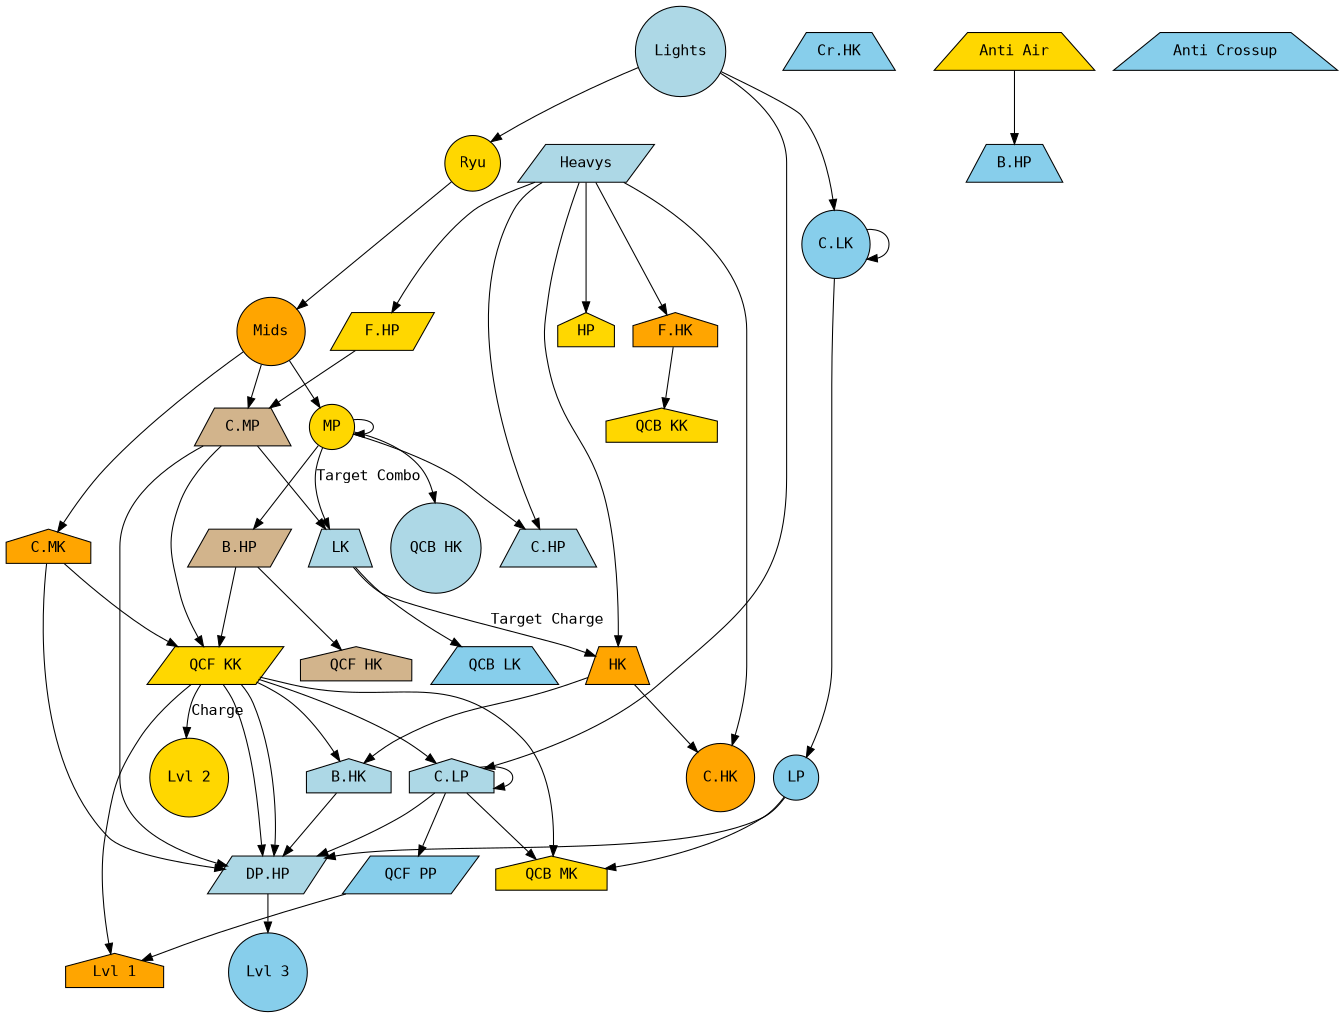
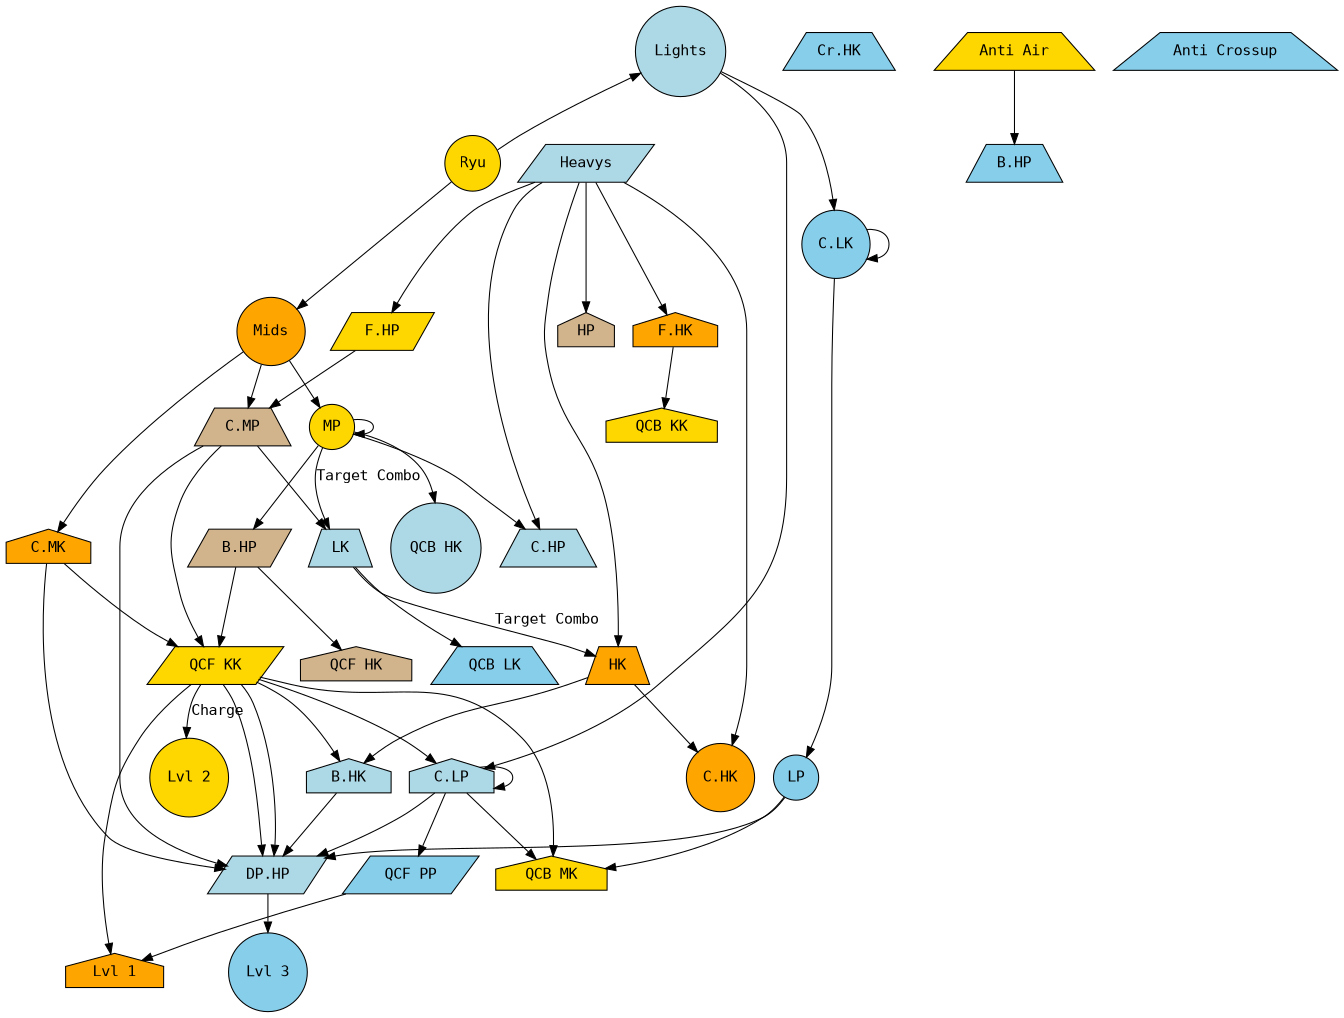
(568, 99) -> (563, 111)
(586, 331) -> (586, 331)
(547, 620) -> (547, 620)
